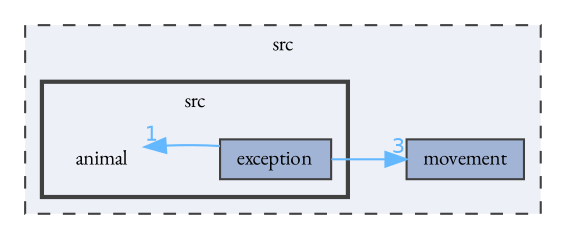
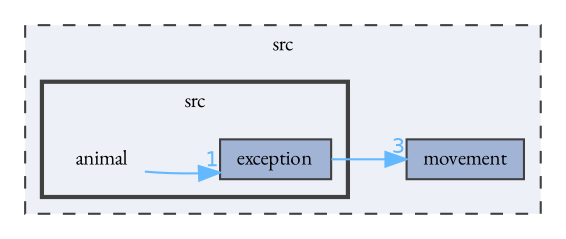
(193, 145) -> (172, 173)
